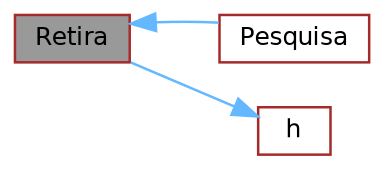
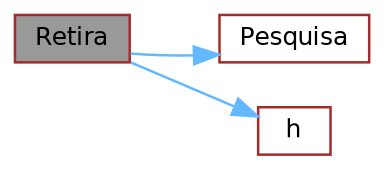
(187, 22) -> (162, 55)
